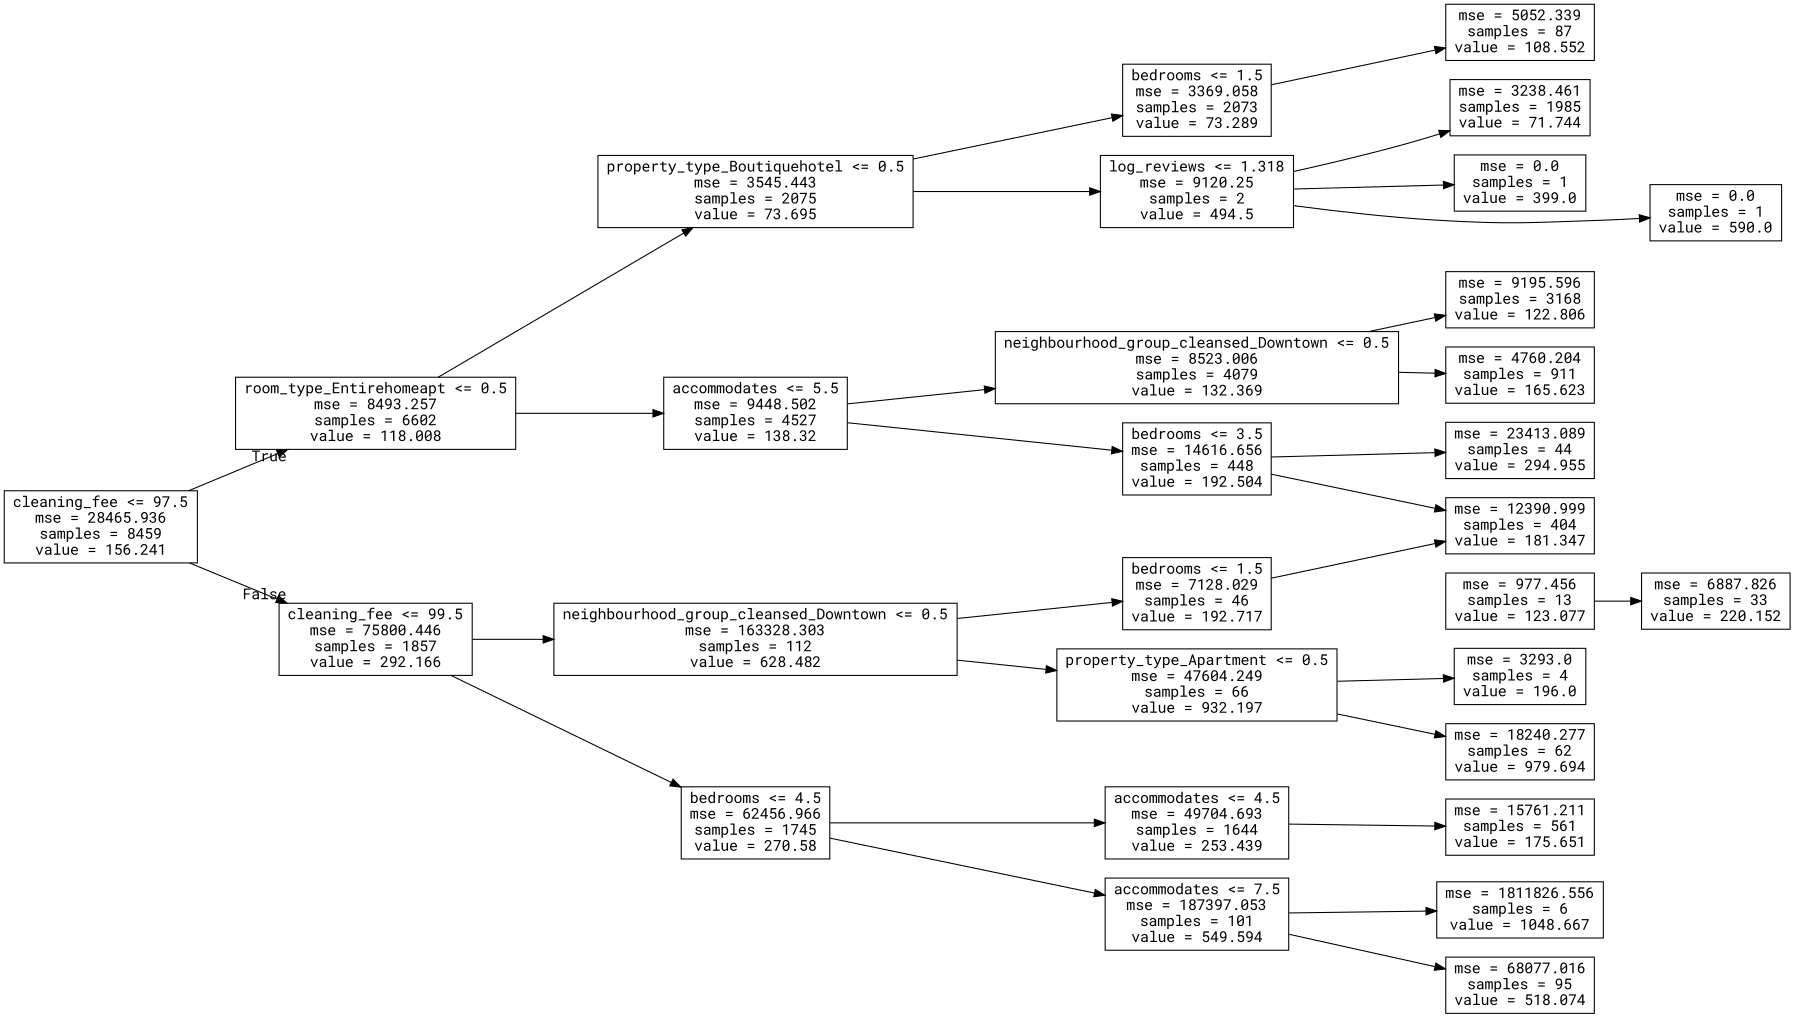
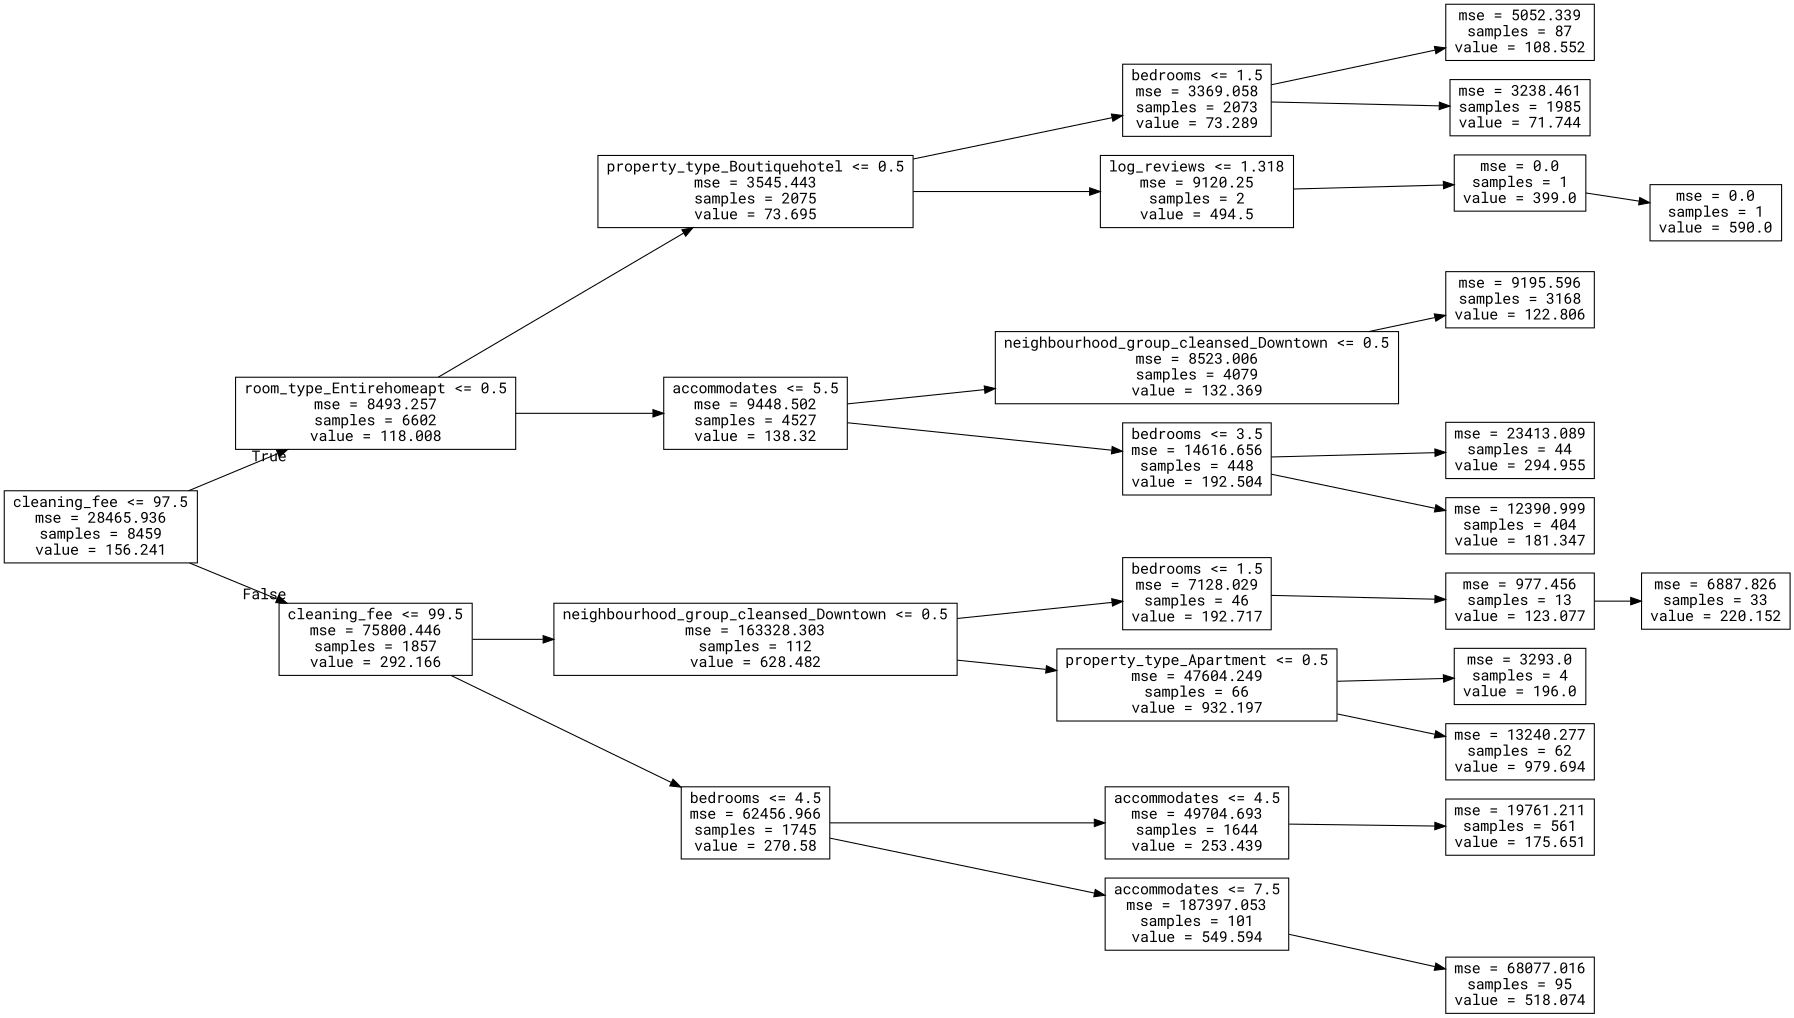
(1367, 154) -> (1355, 104)
(1466, 222) -> (1612, 197)
(1520, 375) -> none
(1353, 561) -> (1353, 597)
(1520, 752) -> (1520, 752)
(1520, 827) -> (1520, 827)
(1520, 910) -> none
